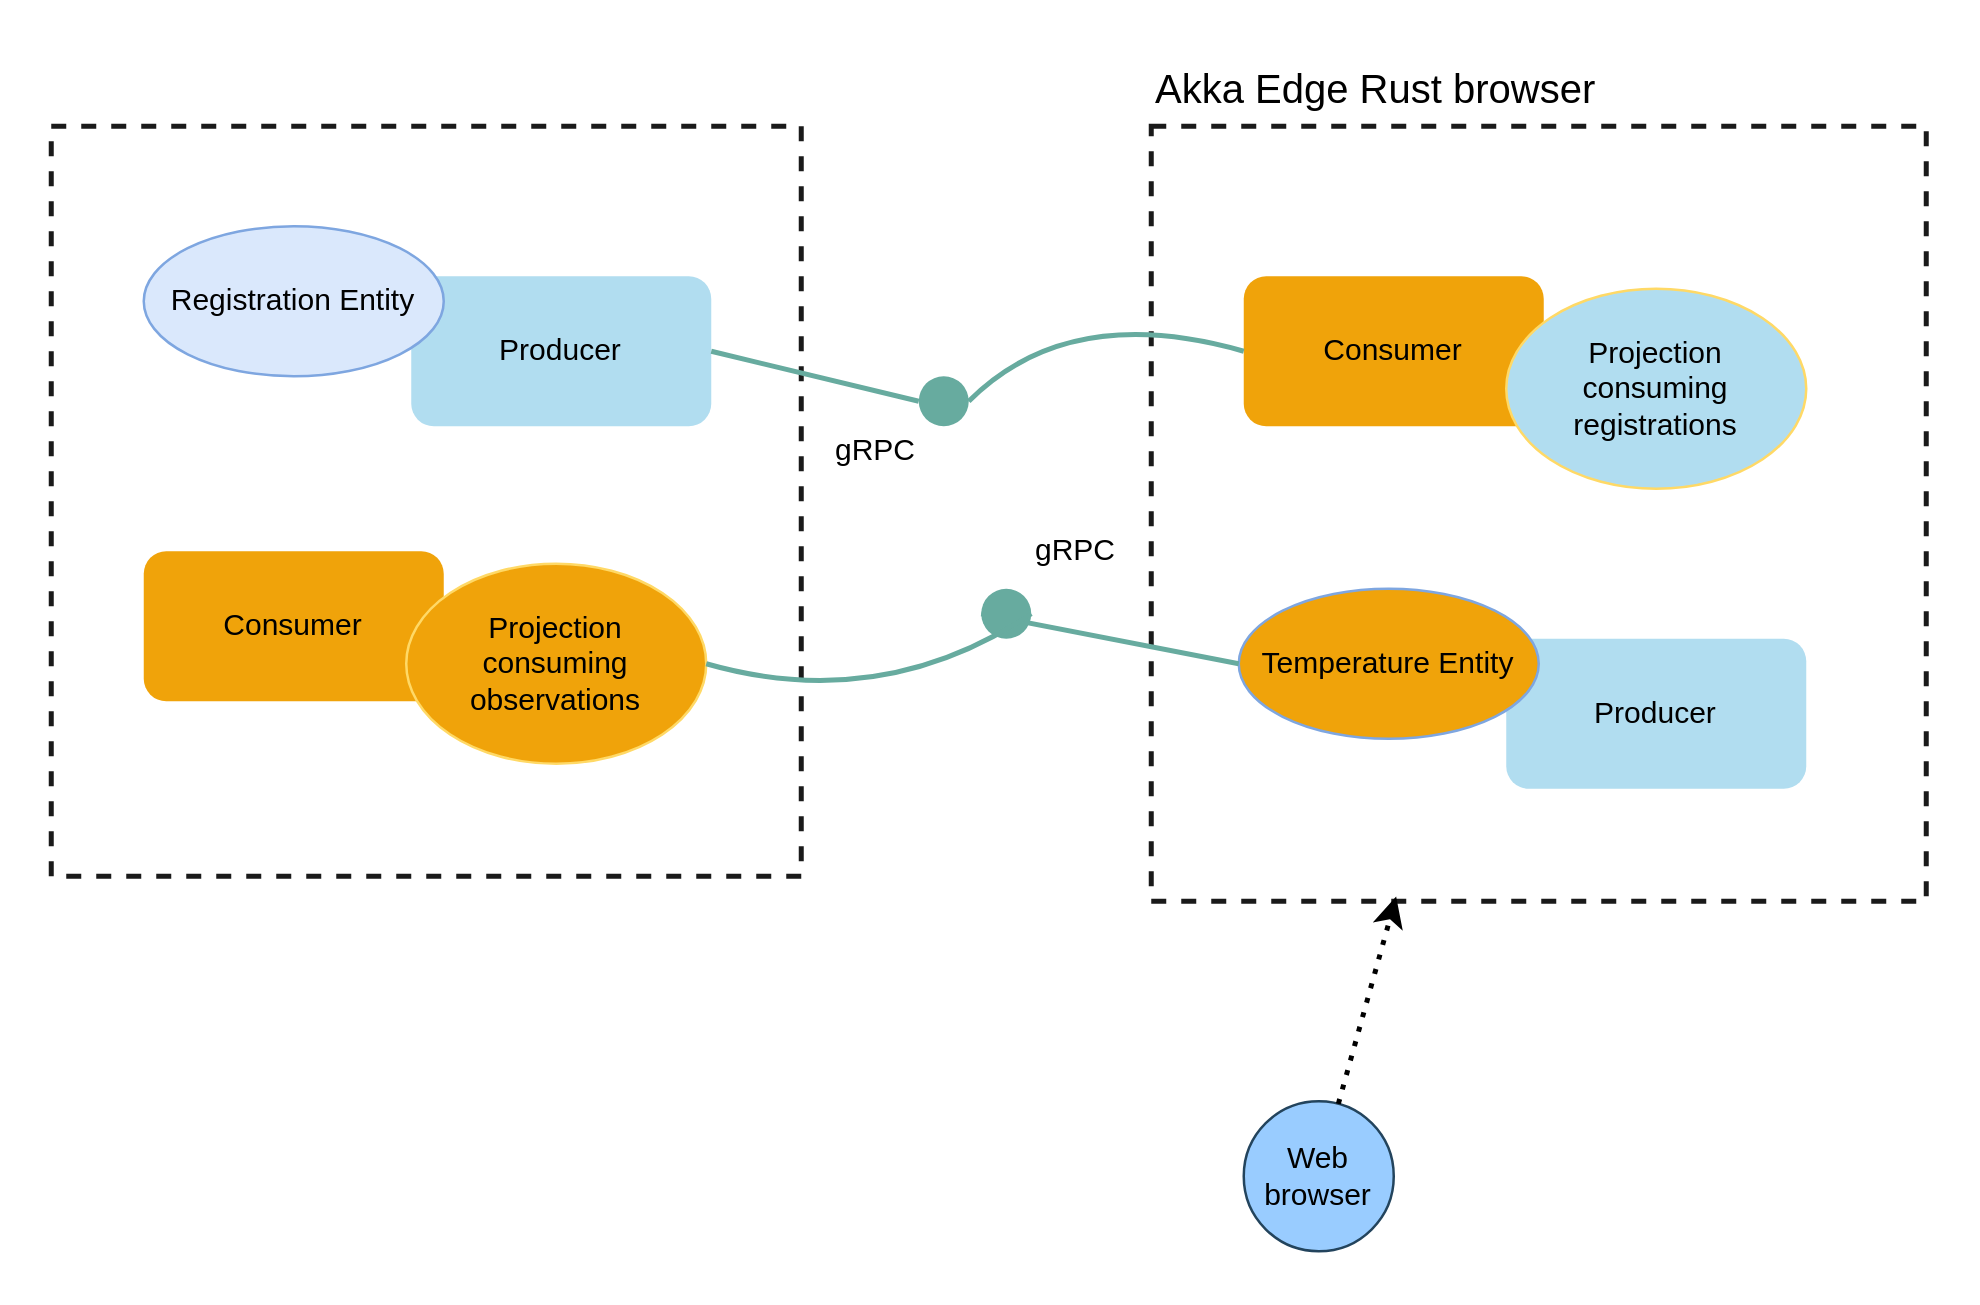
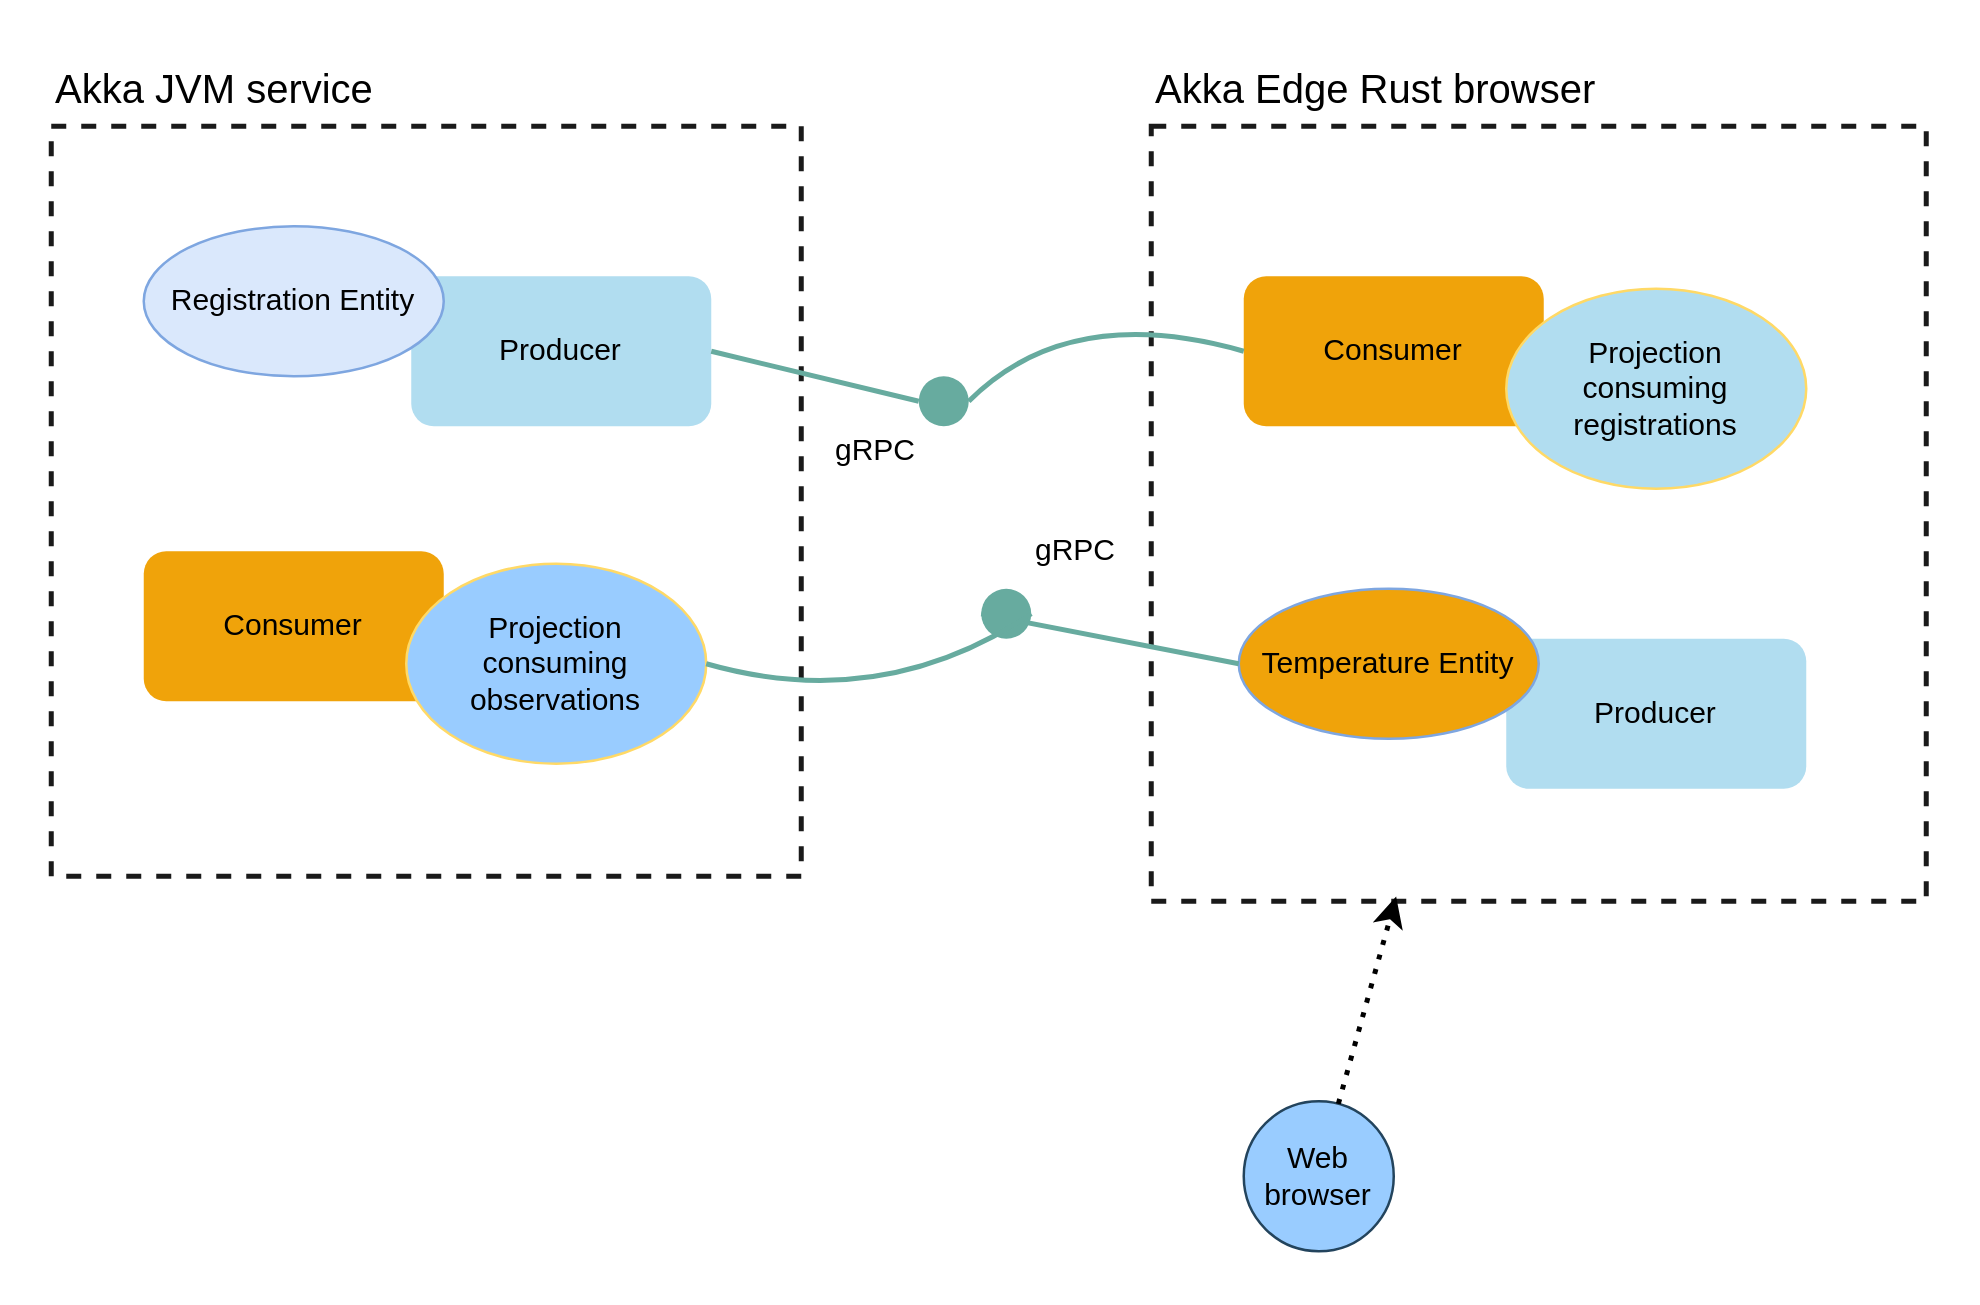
none -> (226, 89)
(556, 664) -> (556, 664)
